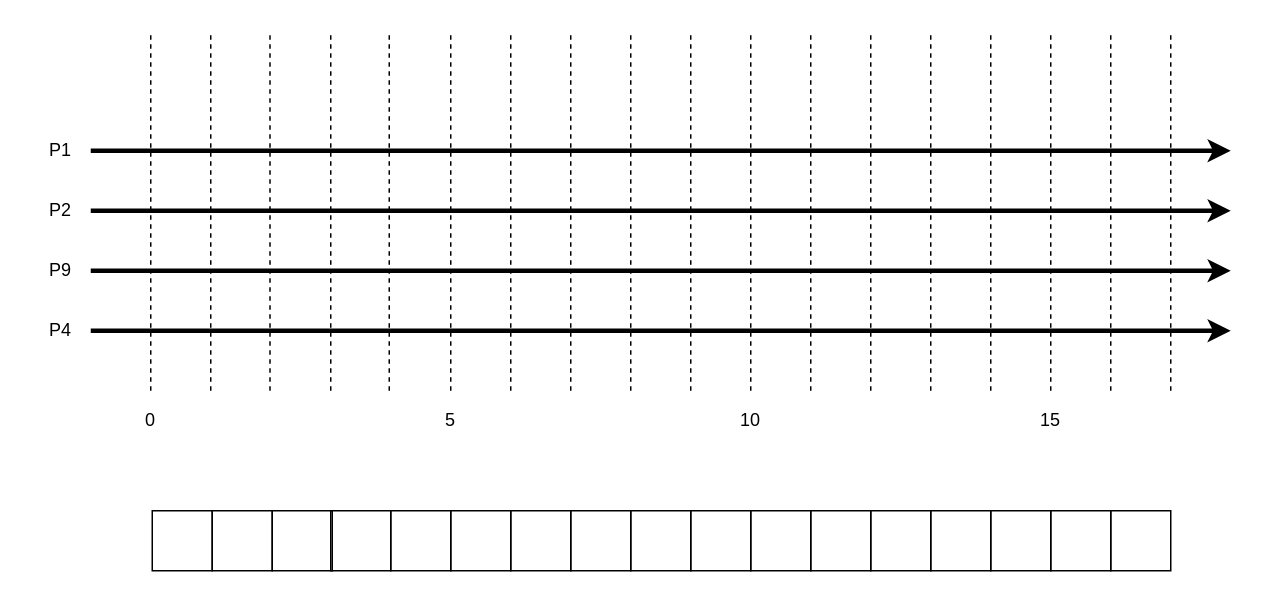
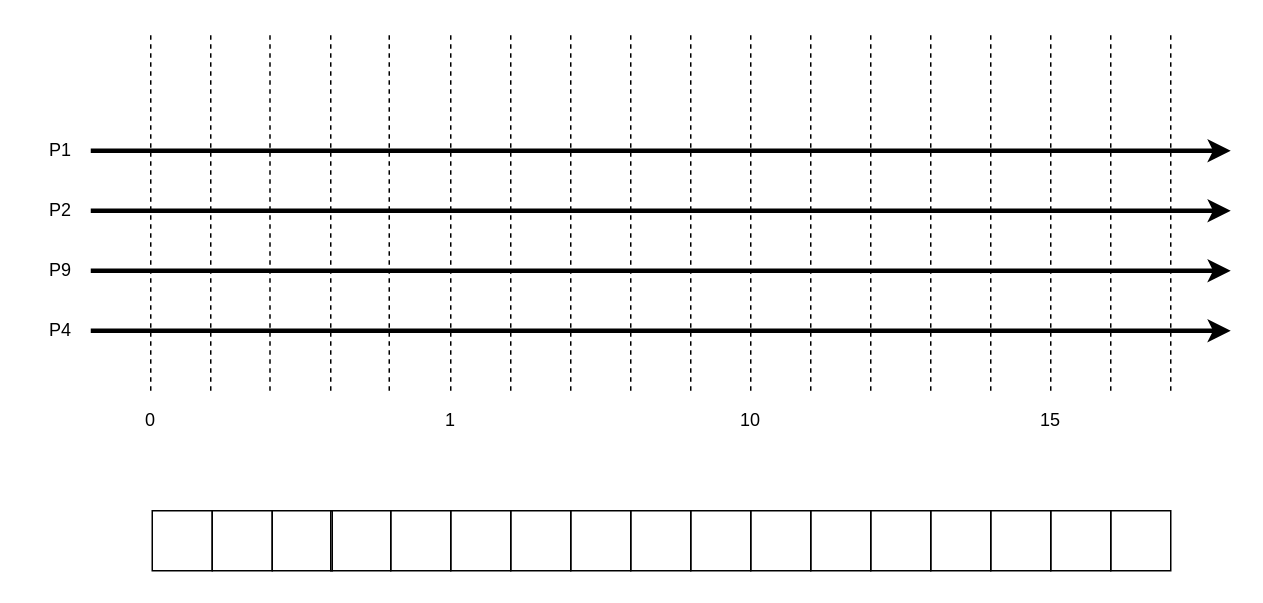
(451, 421) -> (451, 421)
